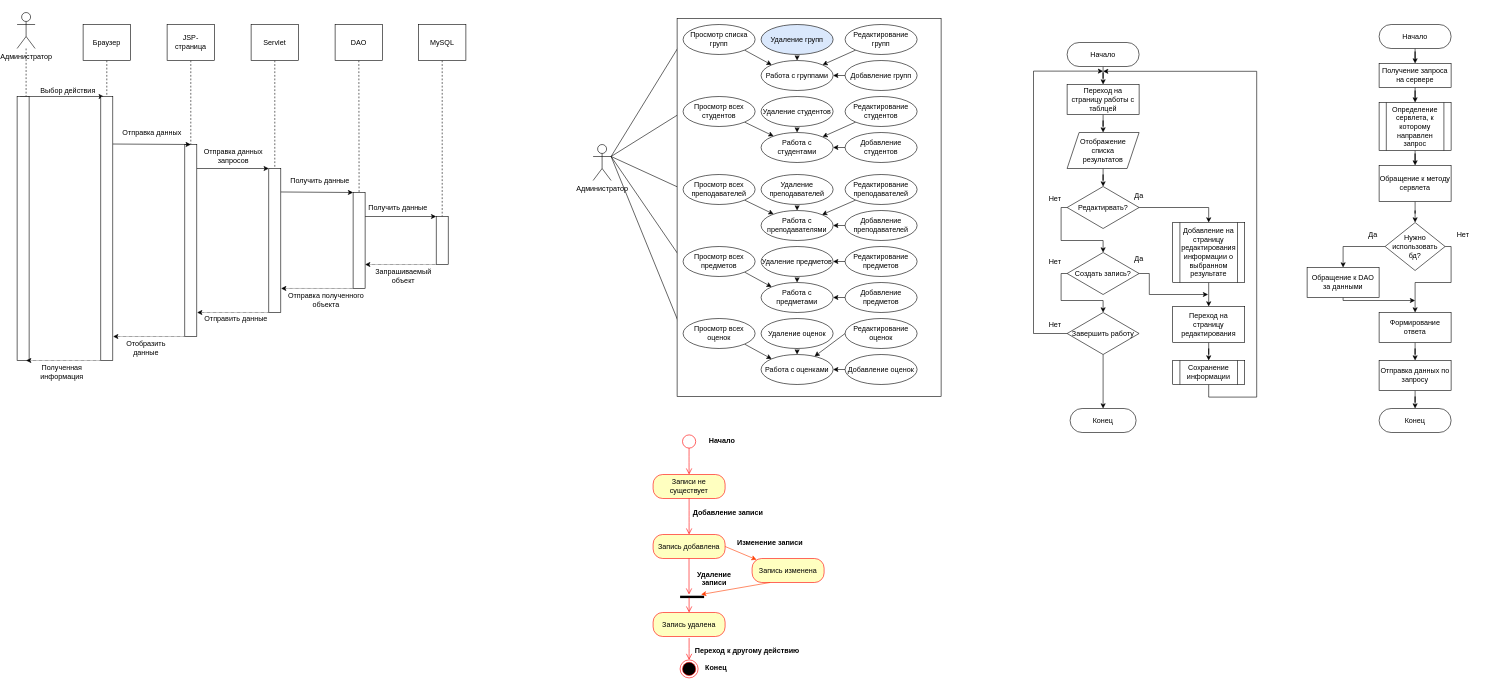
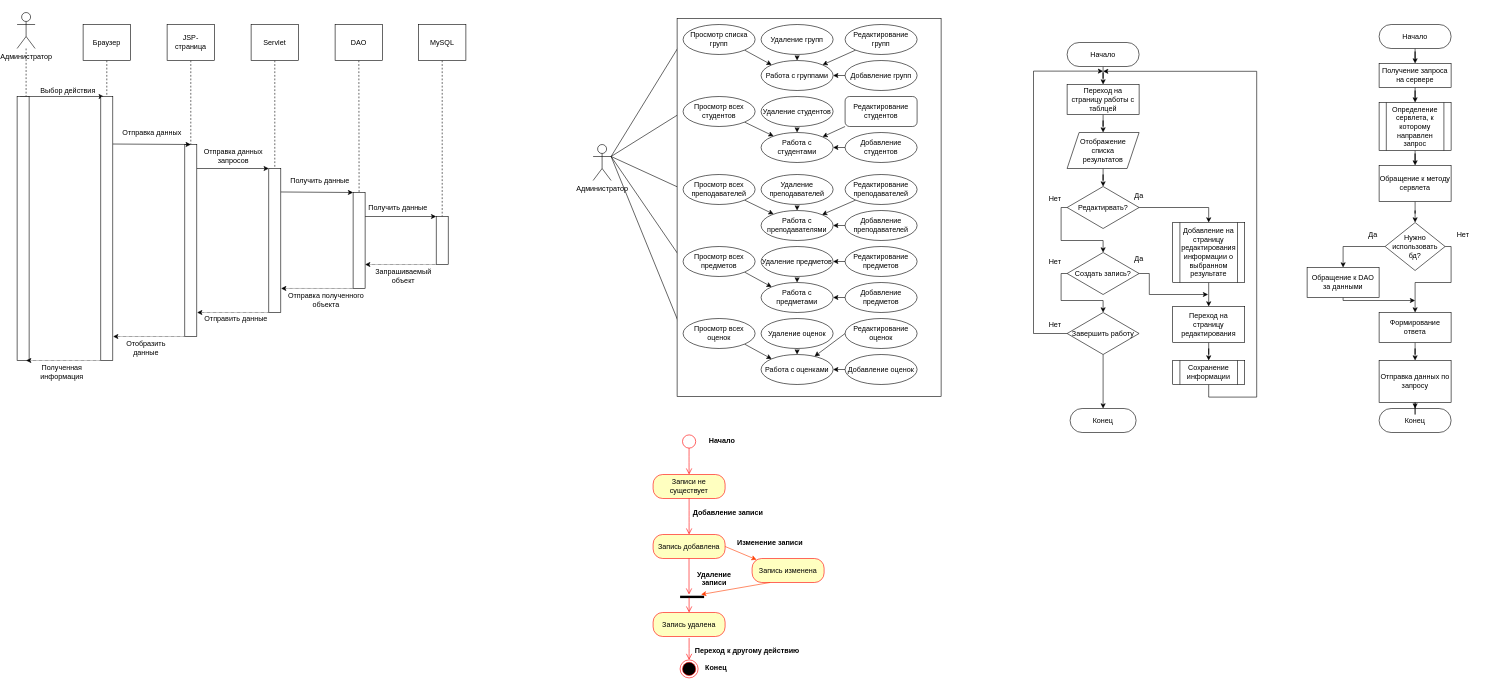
(797, 39) -> (797, 39)
(881, 111) -> (881, 111)
(1415, 375) -> (1415, 381)
